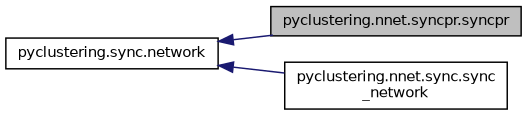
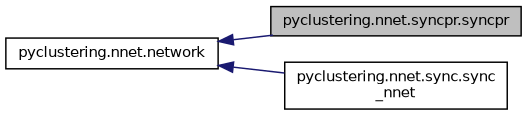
(112, 53) -> (112, 53)
(396, 86) -> (396, 86)
